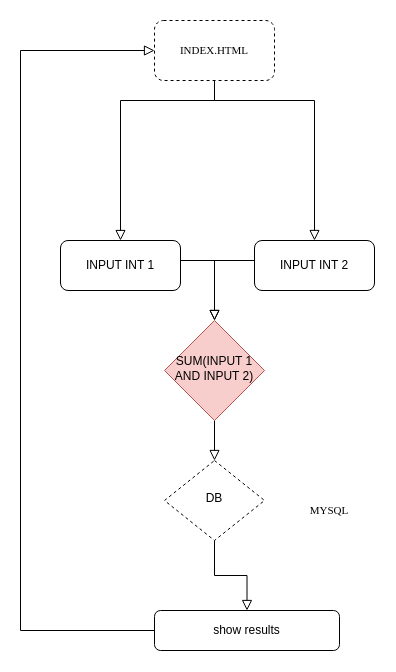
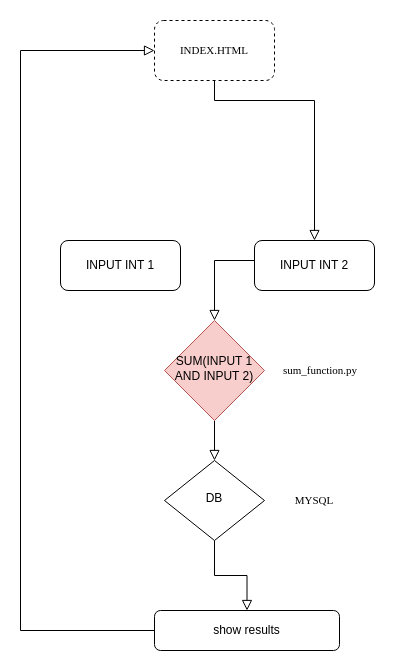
(121, 119) -> none
(197, 261) -> none
none -> (321, 371)
(215, 501) -> (215, 501)
(330, 511) -> (315, 501)
